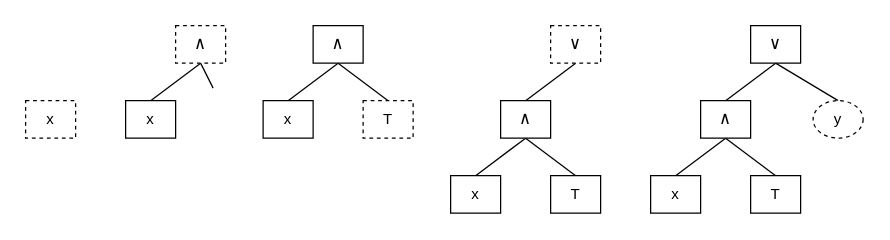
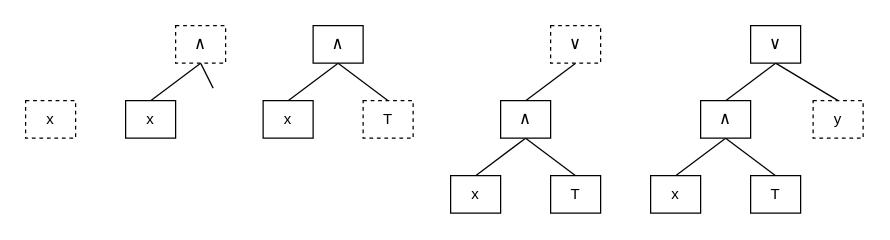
(838, 119) -> (838, 119)
